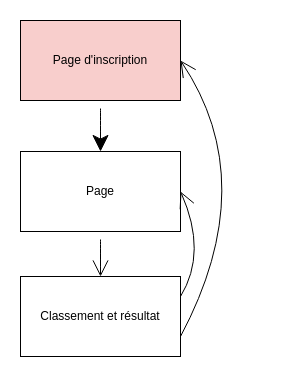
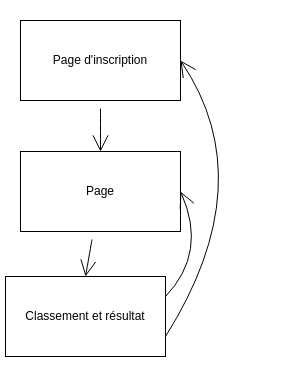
(101, 61) -> (101, 61)
(101, 137) -> (101, 142)
(101, 317) -> (86, 317)
